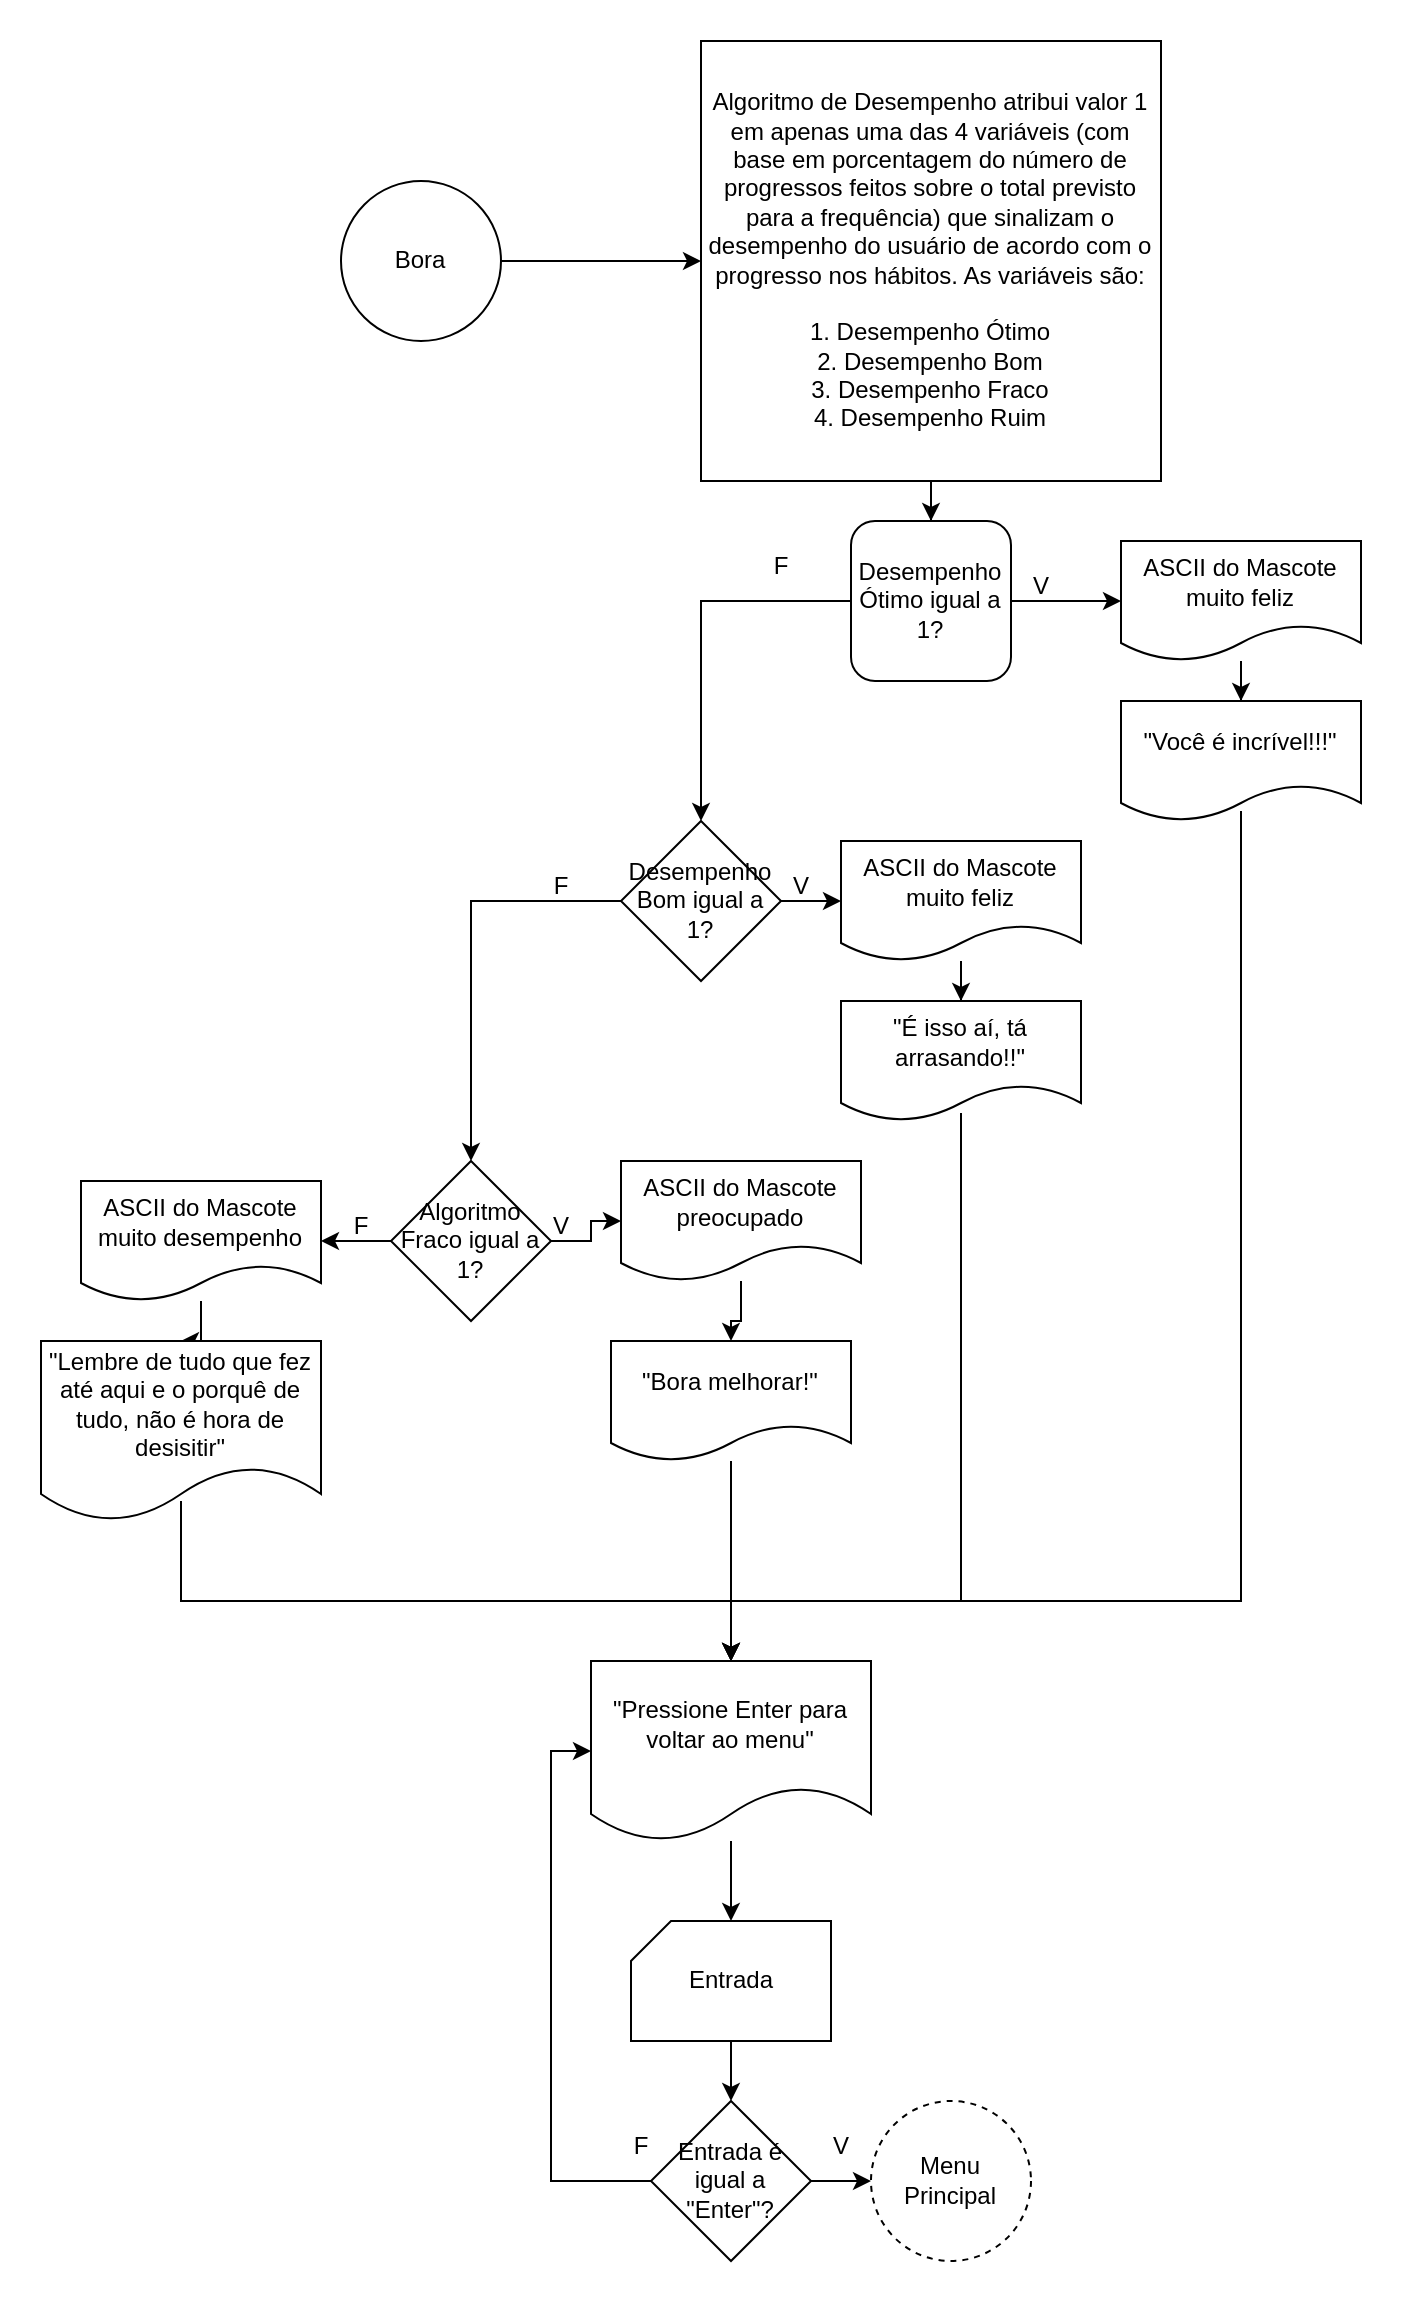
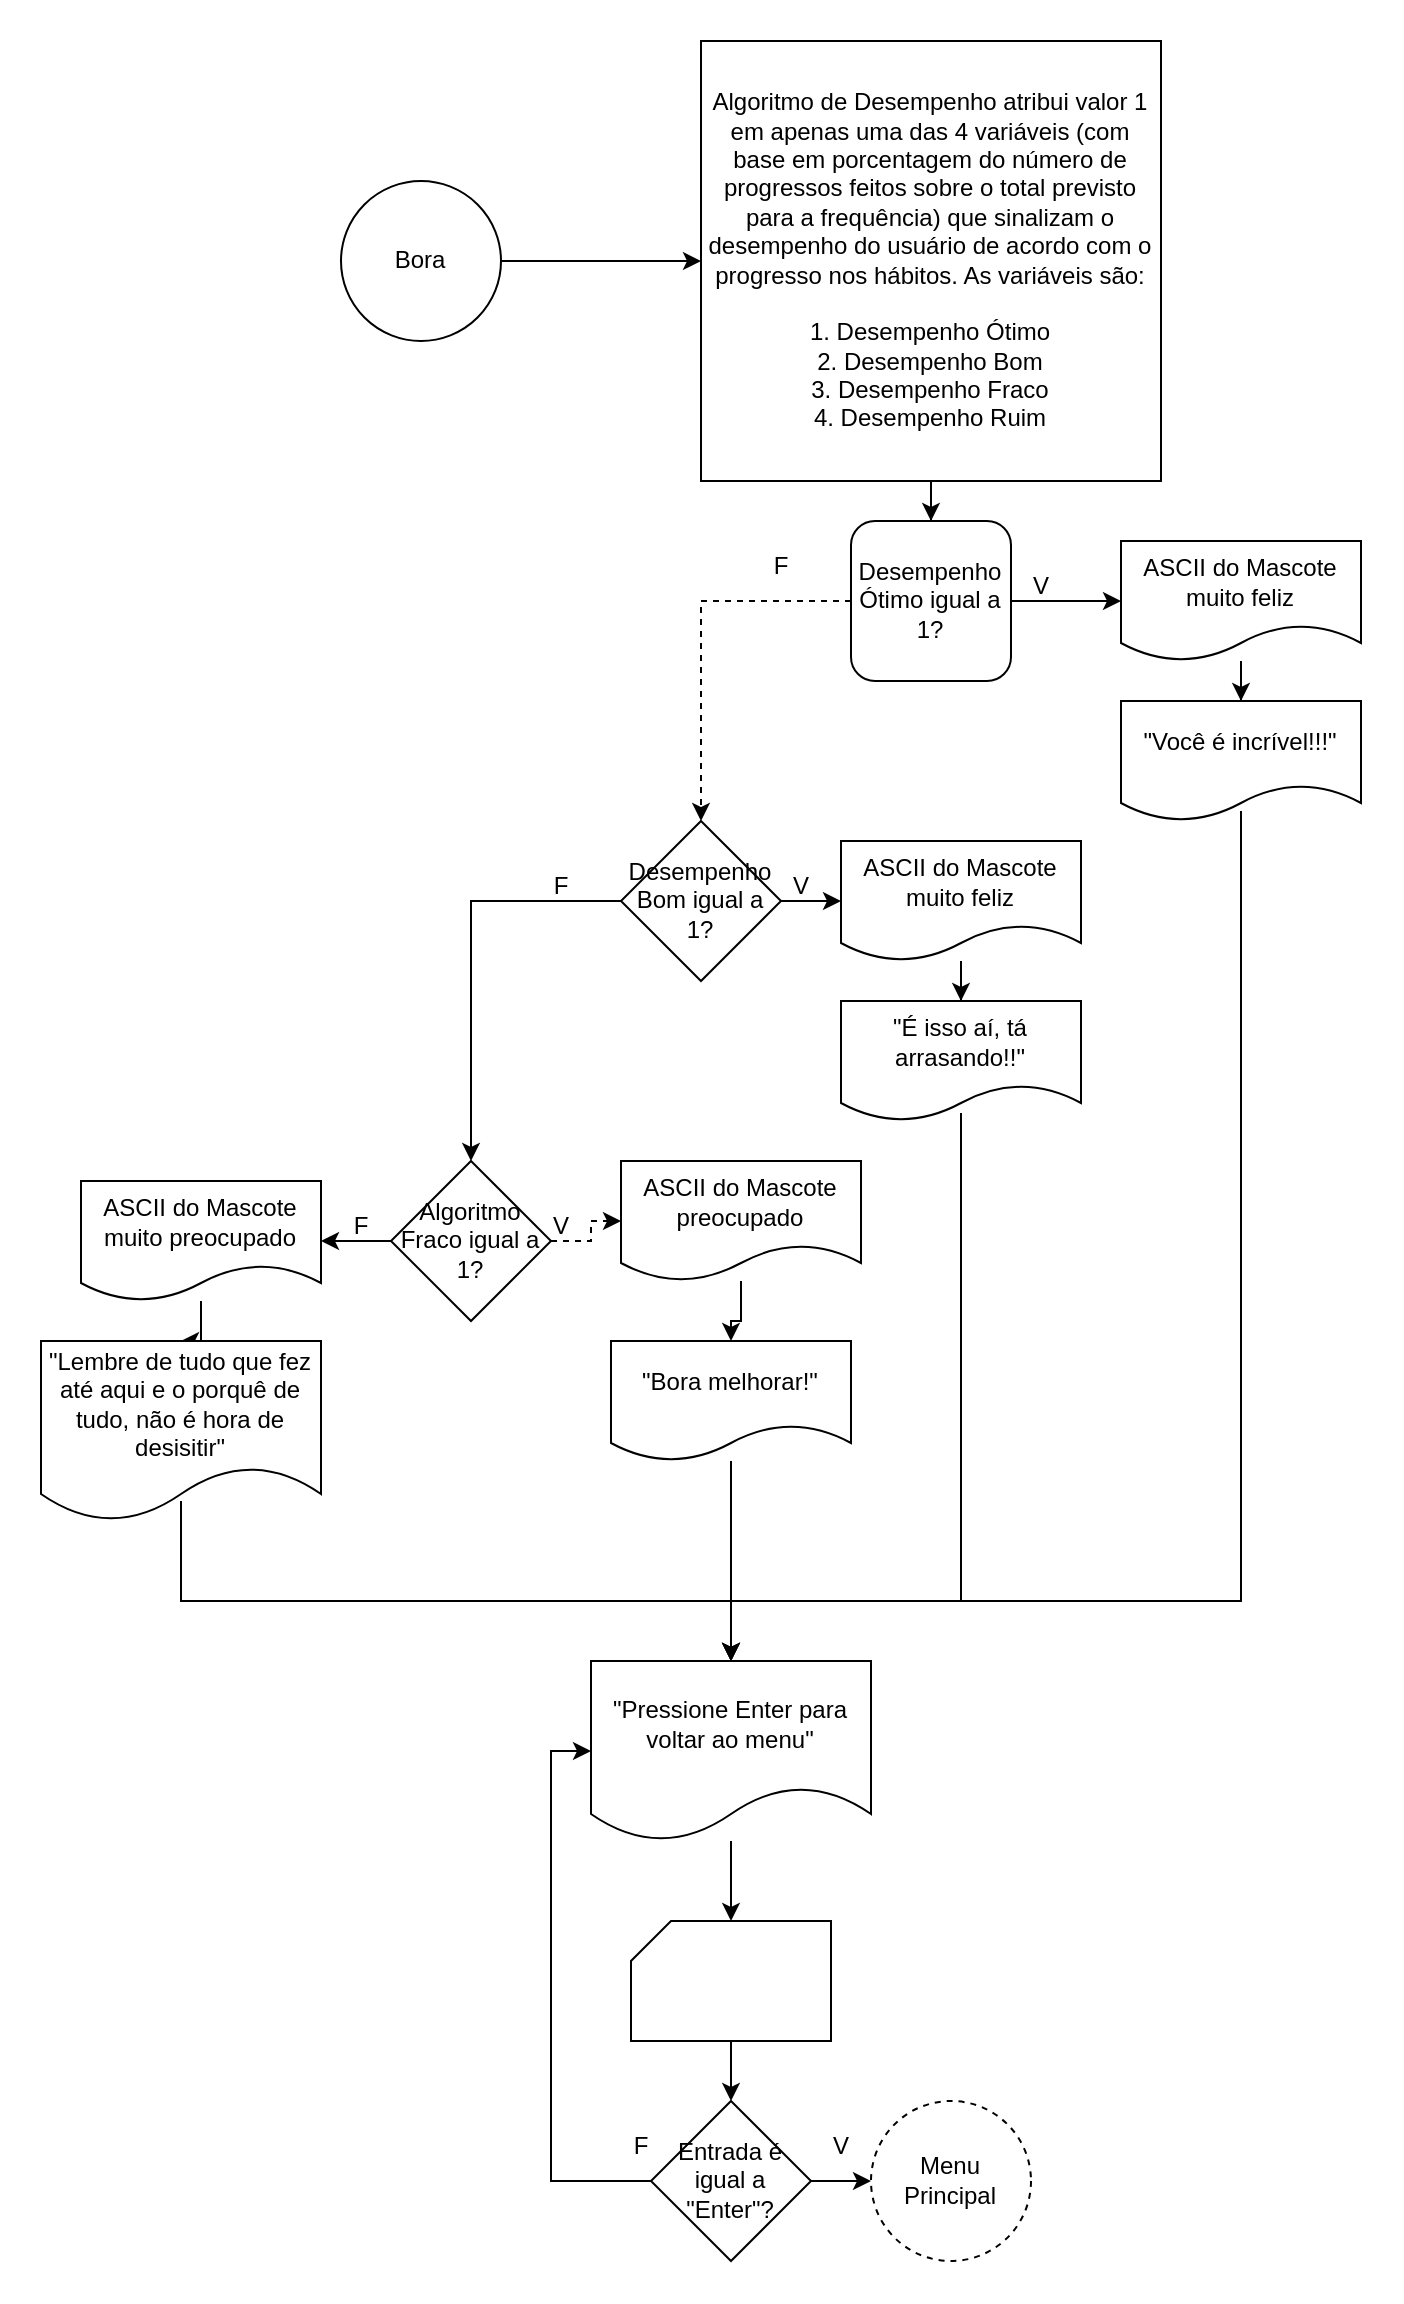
(701, 632) -> (701, 632)
(201, 1223) -> (201, 1223)
(588, 1241) -> (588, 1241)
(731, 1981) -> none
